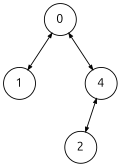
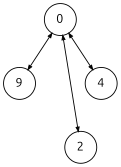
(20, 83) -> (20, 83)
(91, 115) -> (71, 83)
